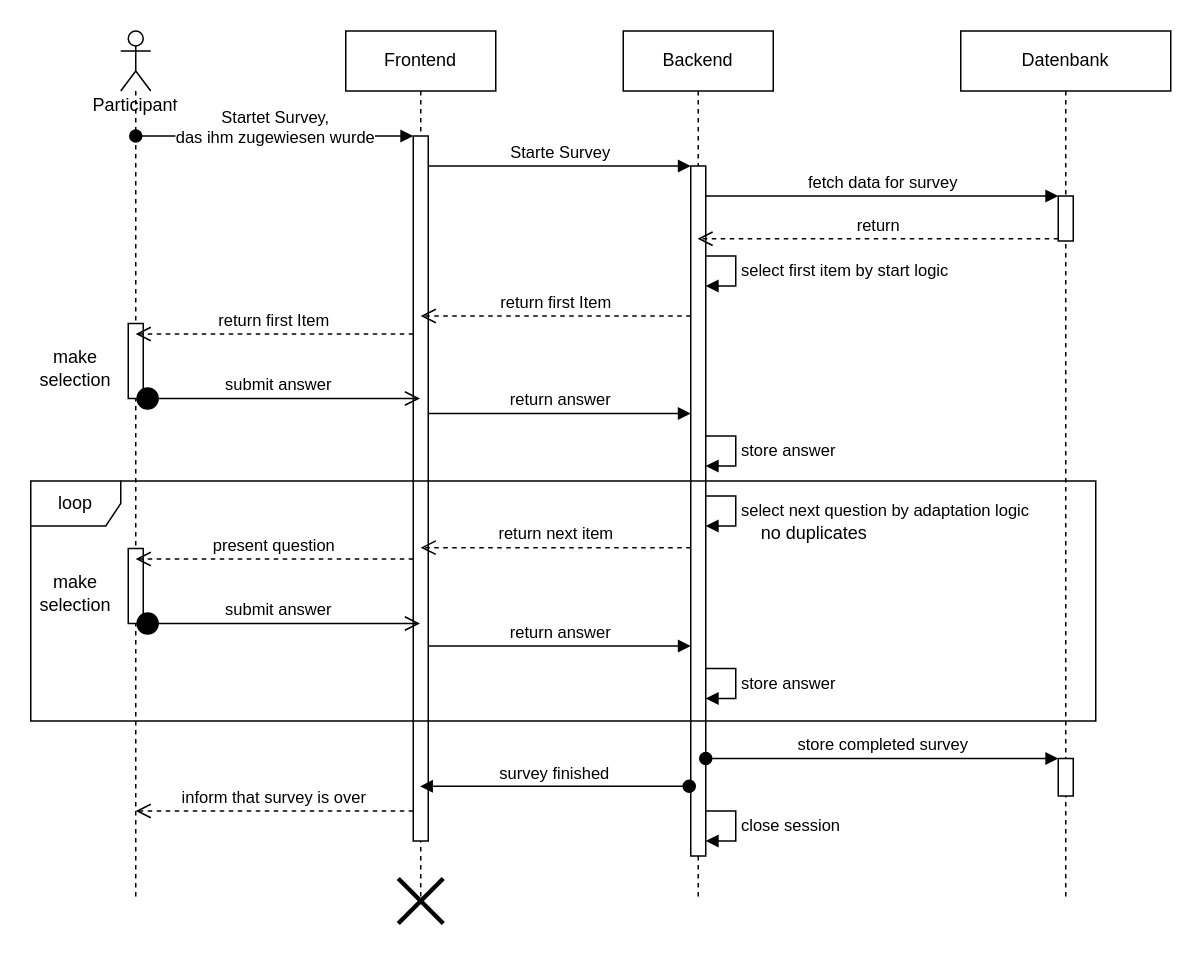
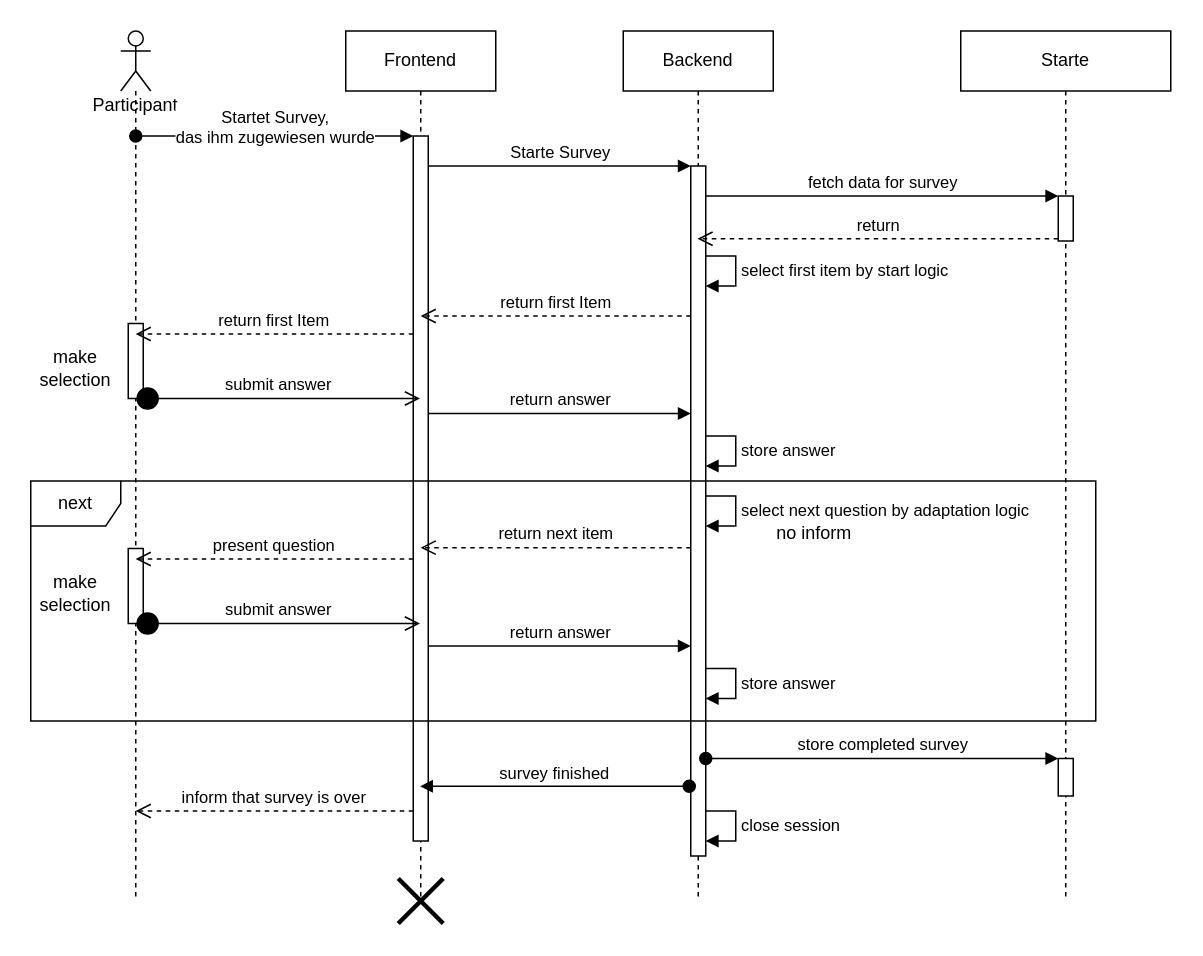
(1066, 61) -> (1066, 61)
(76, 503) -> (76, 503)
(815, 533) -> (815, 533)
